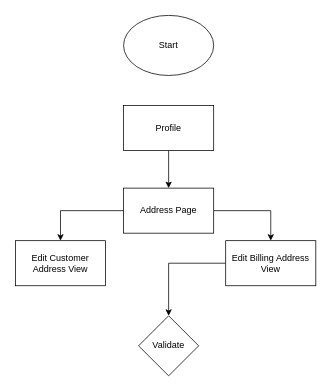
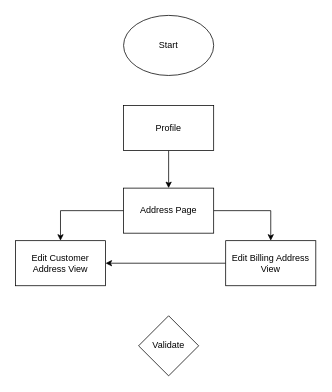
(168, 285) -> (140, 263)
